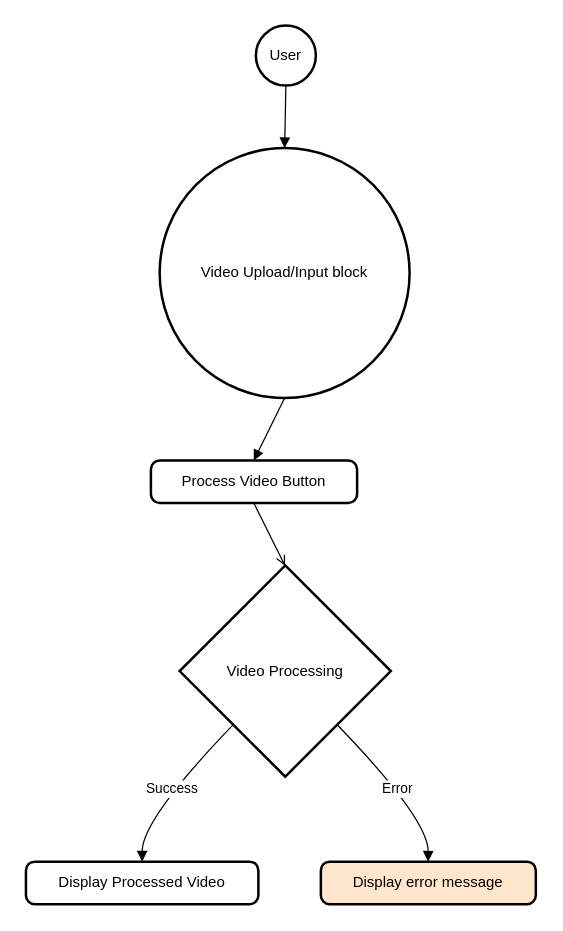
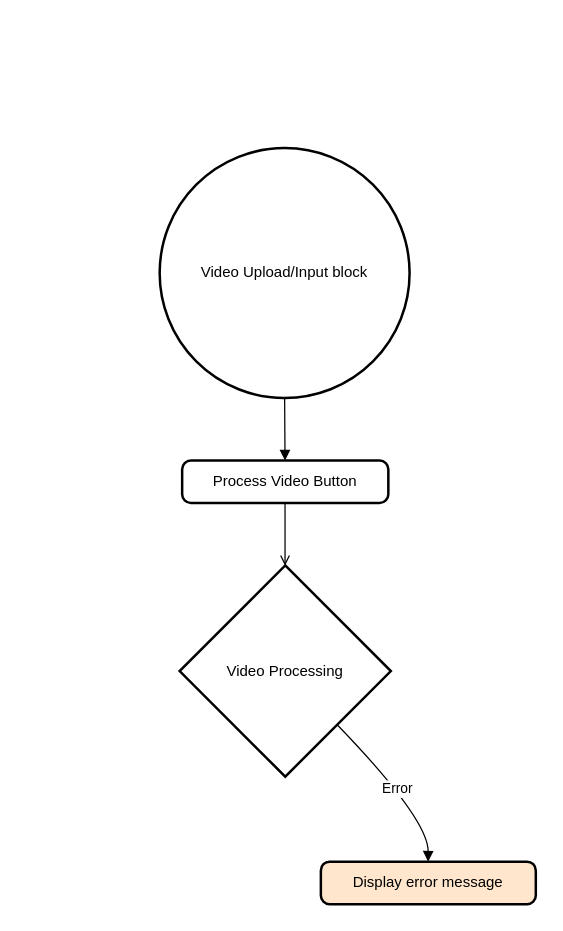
(286, 56) -> none
(285, 112) -> none
(254, 482) -> (285, 482)
(181, 783) -> none
(142, 883) -> none
